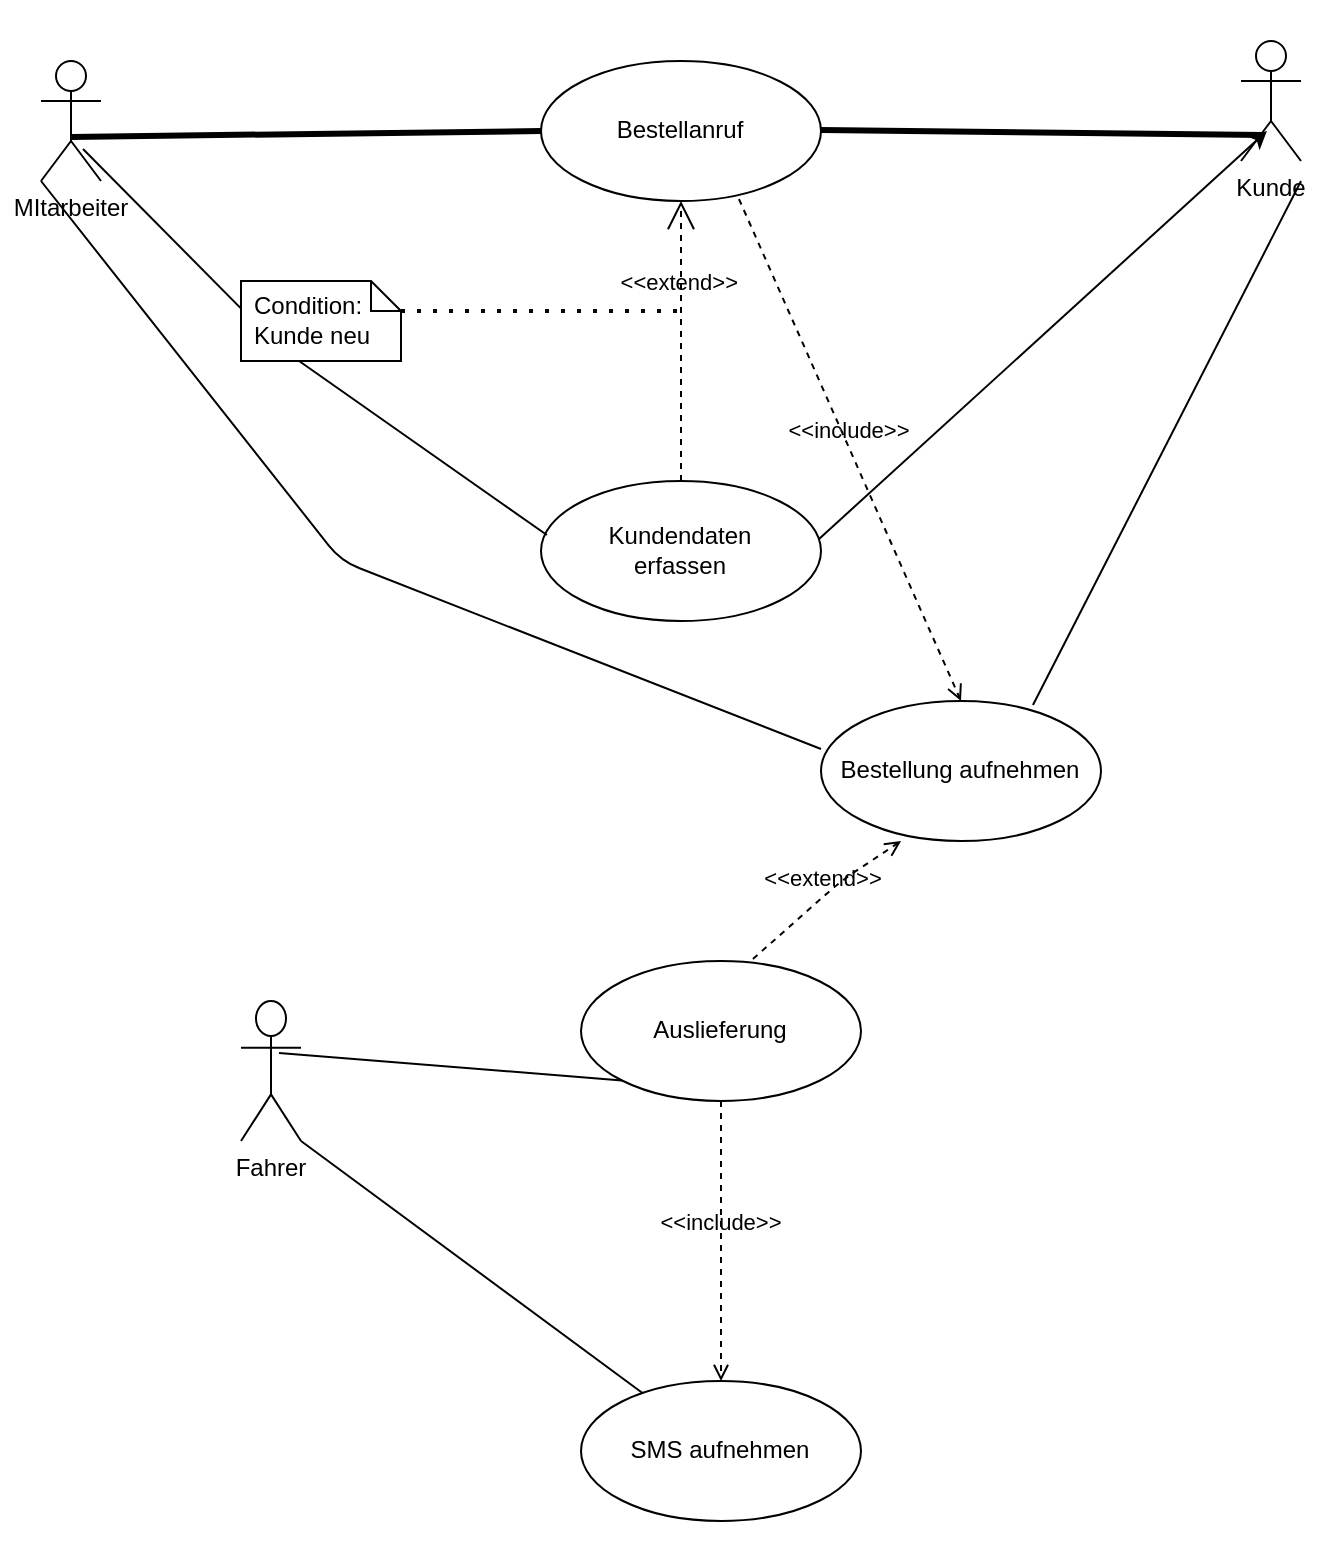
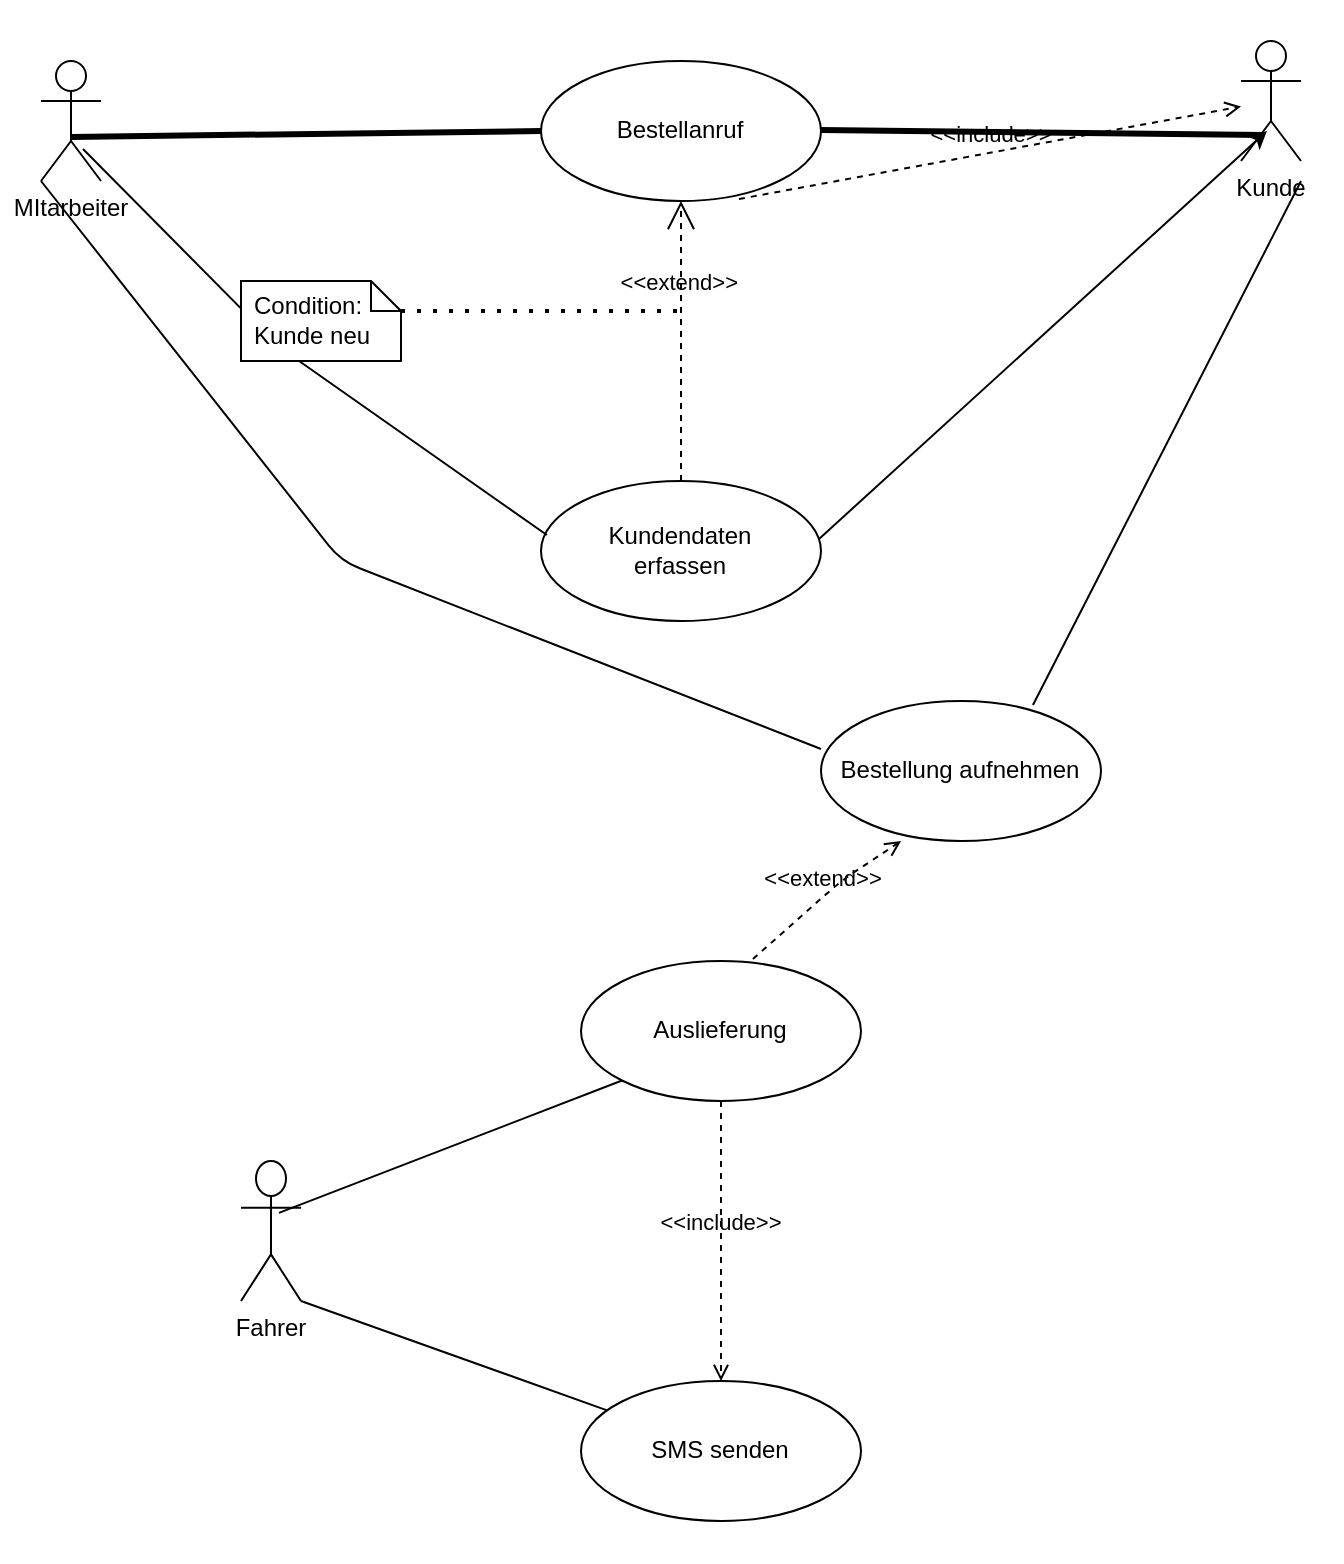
(849, 447) -> (911, 167)
(271, 1071) -> (271, 1231)
(721, 1451) -> (721, 1451)
